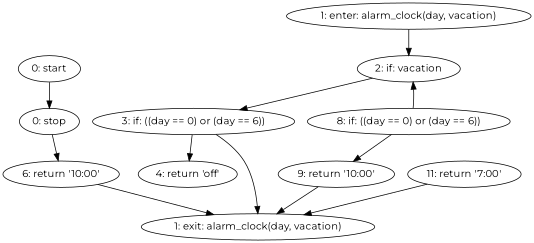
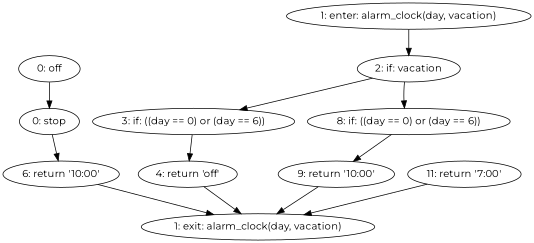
(49, 69) -> (49, 69)
(414, 99) -> (404, 91)
(246, 165) -> (220, 198)
